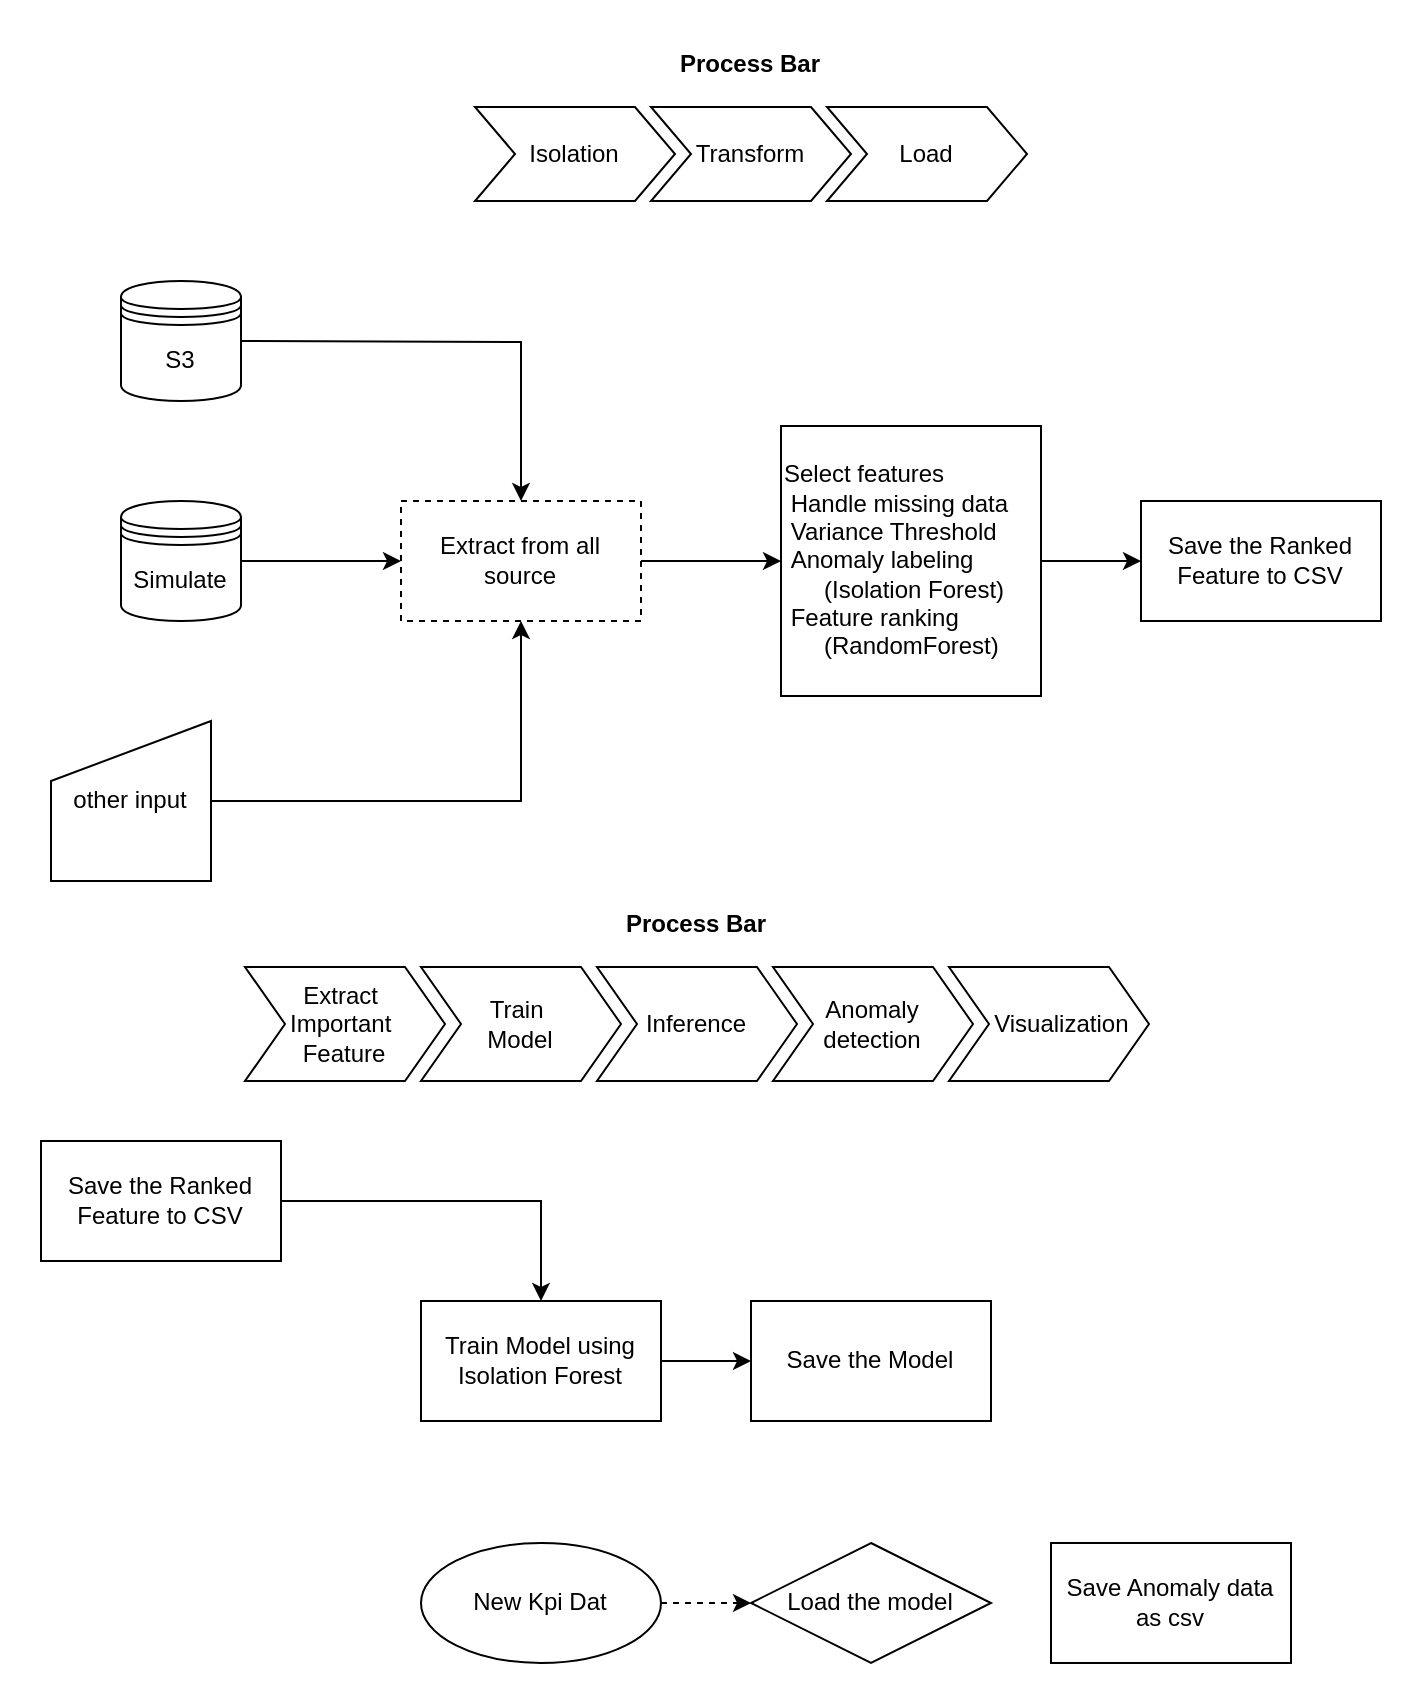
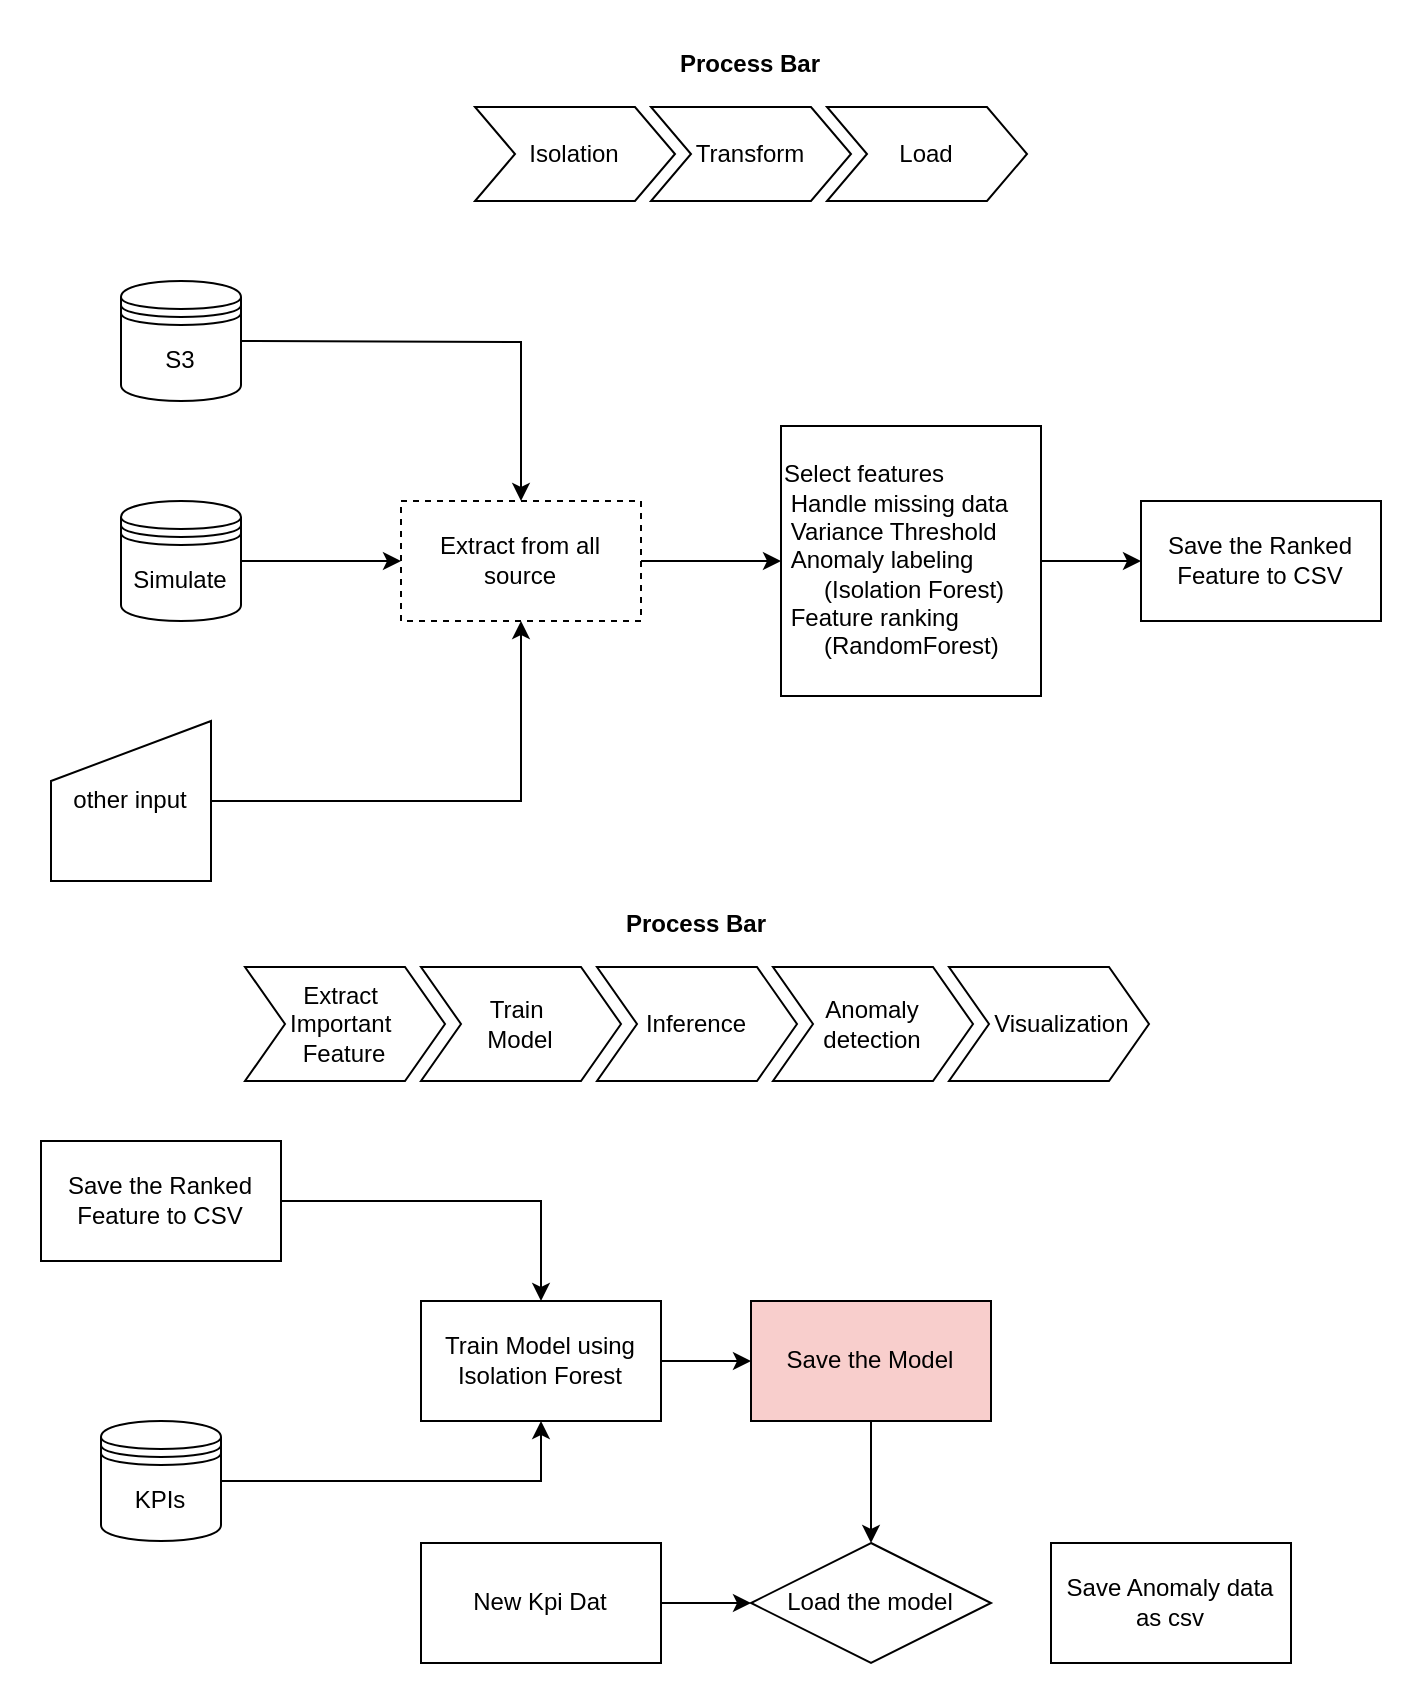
(871, 1361) -> (871, 1361)
none -> (871, 1475)
none -> (161, 1481)
none -> (404, 1481)
(541, 1603) -> (541, 1603)
(698, 1603) -> (698, 1603)
